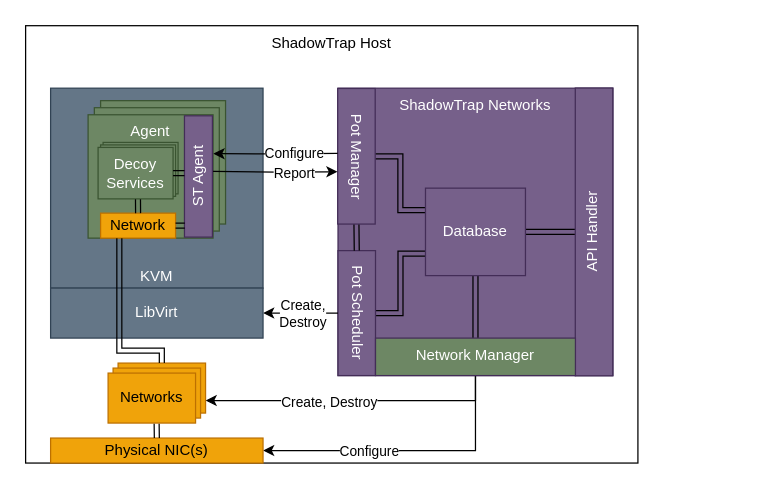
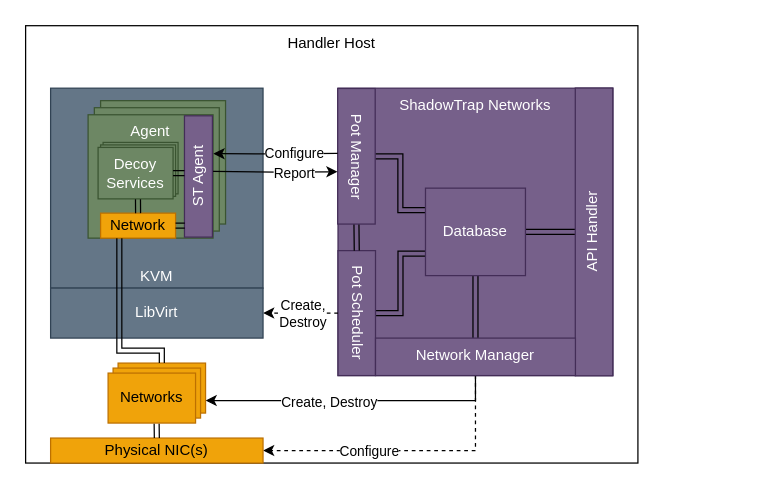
(332, 43) -> (332, 43)
(330, 313) -> (330, 313)
(476, 357) -> (476, 357)
(463, 451) -> (463, 451)
